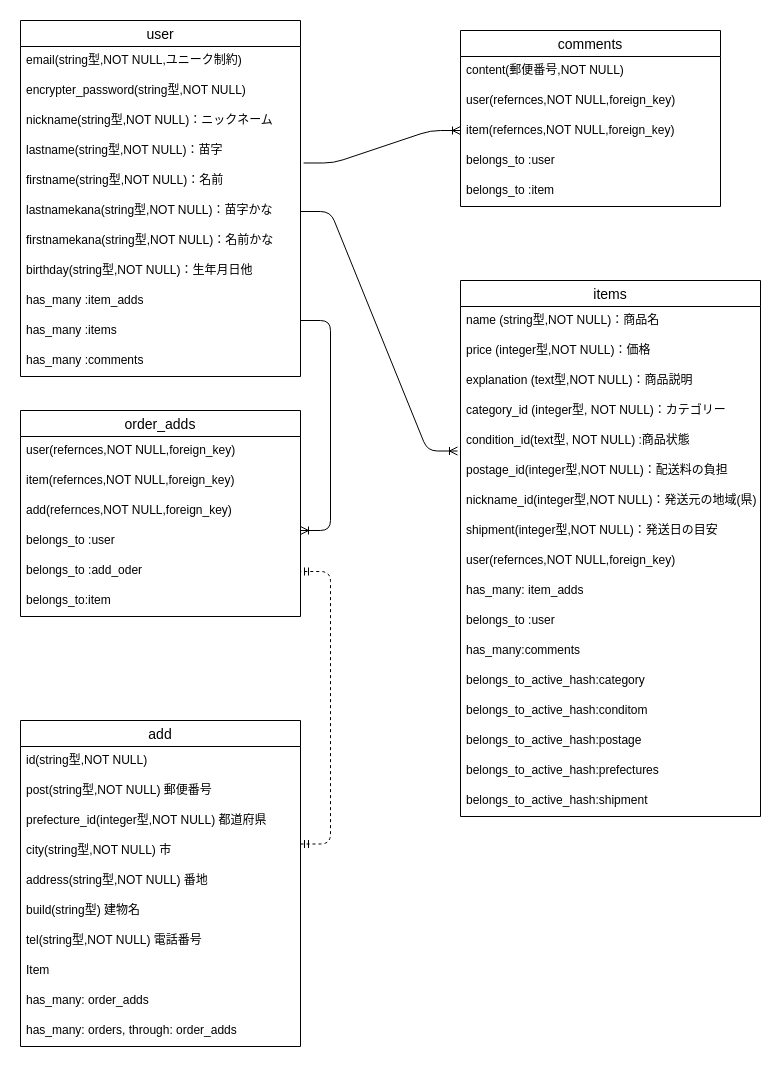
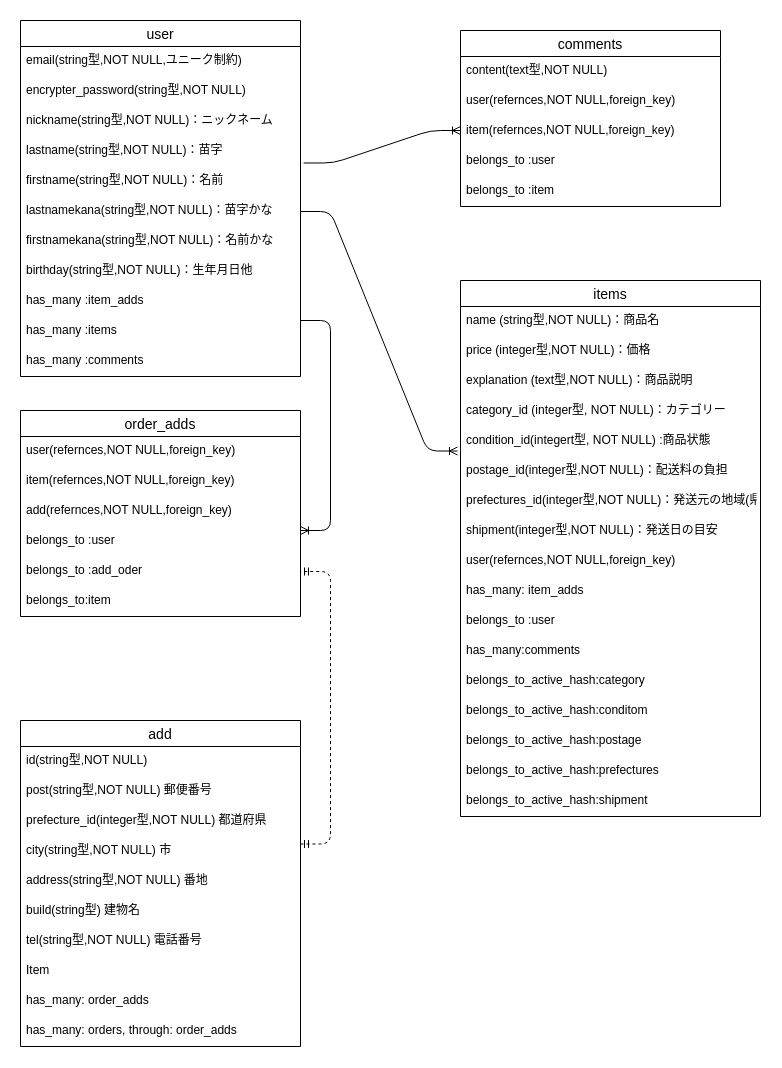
(547, 70) -> (543, 70)
(584, 440) -> (596, 440)
(616, 500) -> (628, 500)
